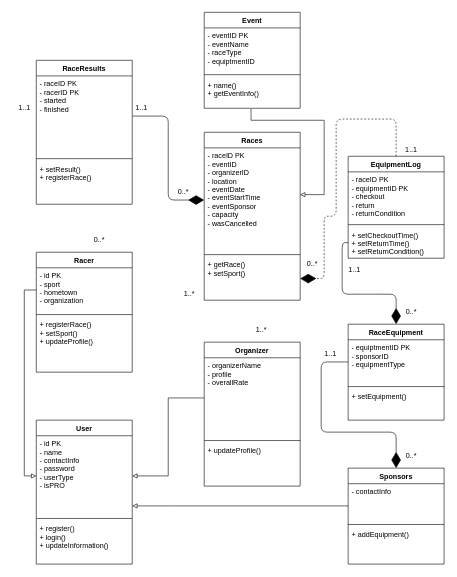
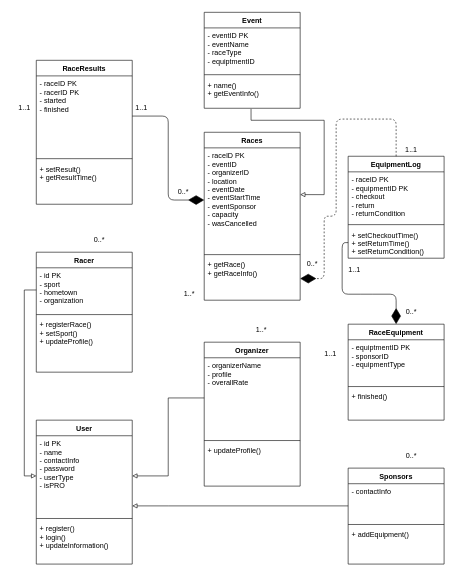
(64, 169) -> (64, 169)
(229, 265) -> (229, 265)
(322, 365) -> none
(382, 397) -> (373, 397)
